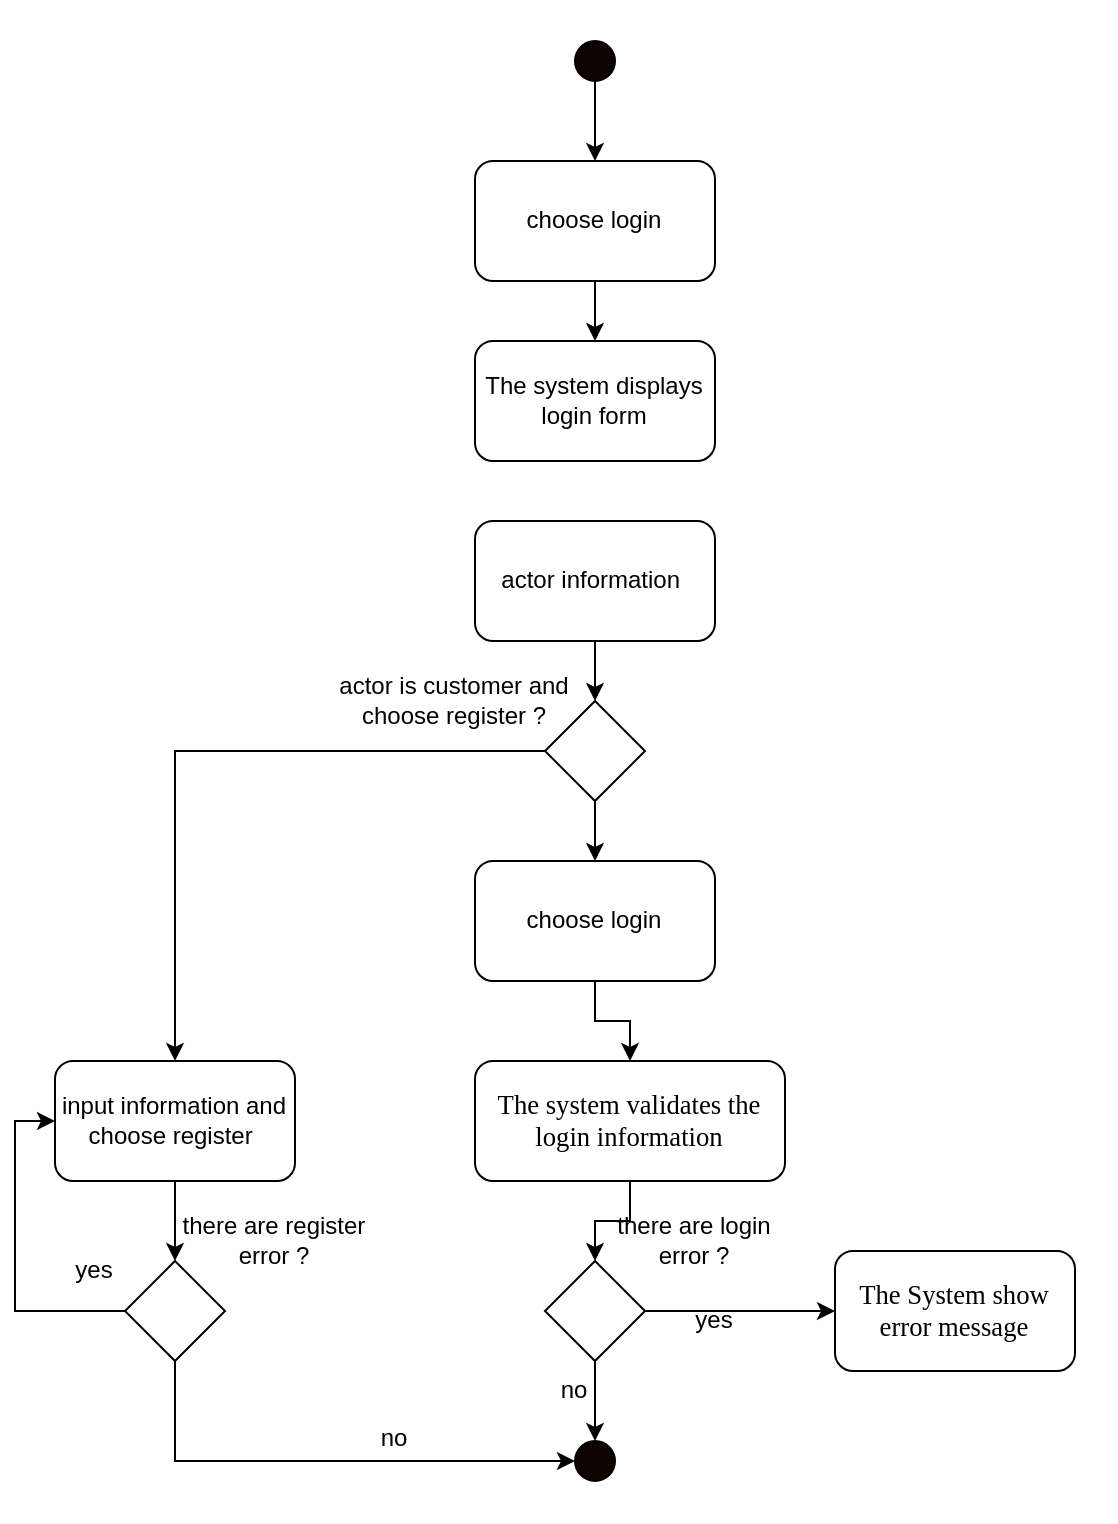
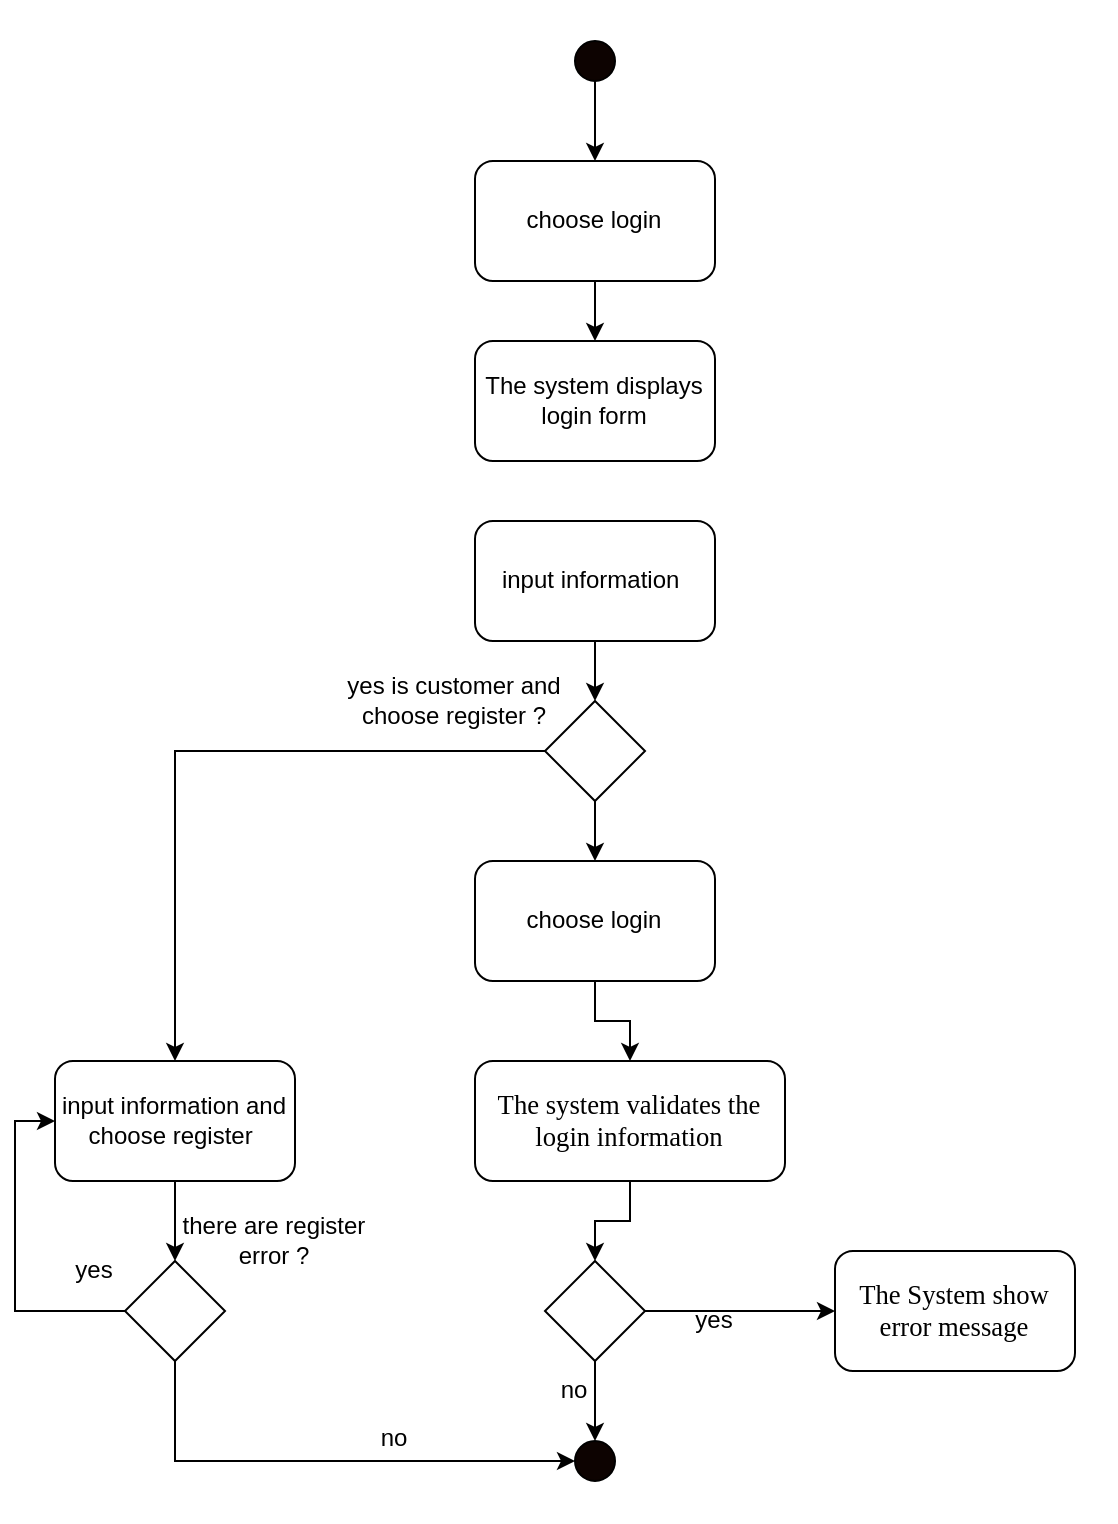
(595, 581) -> (595, 581)
(455, 701) -> (455, 701)
(695, 1241) -> none
